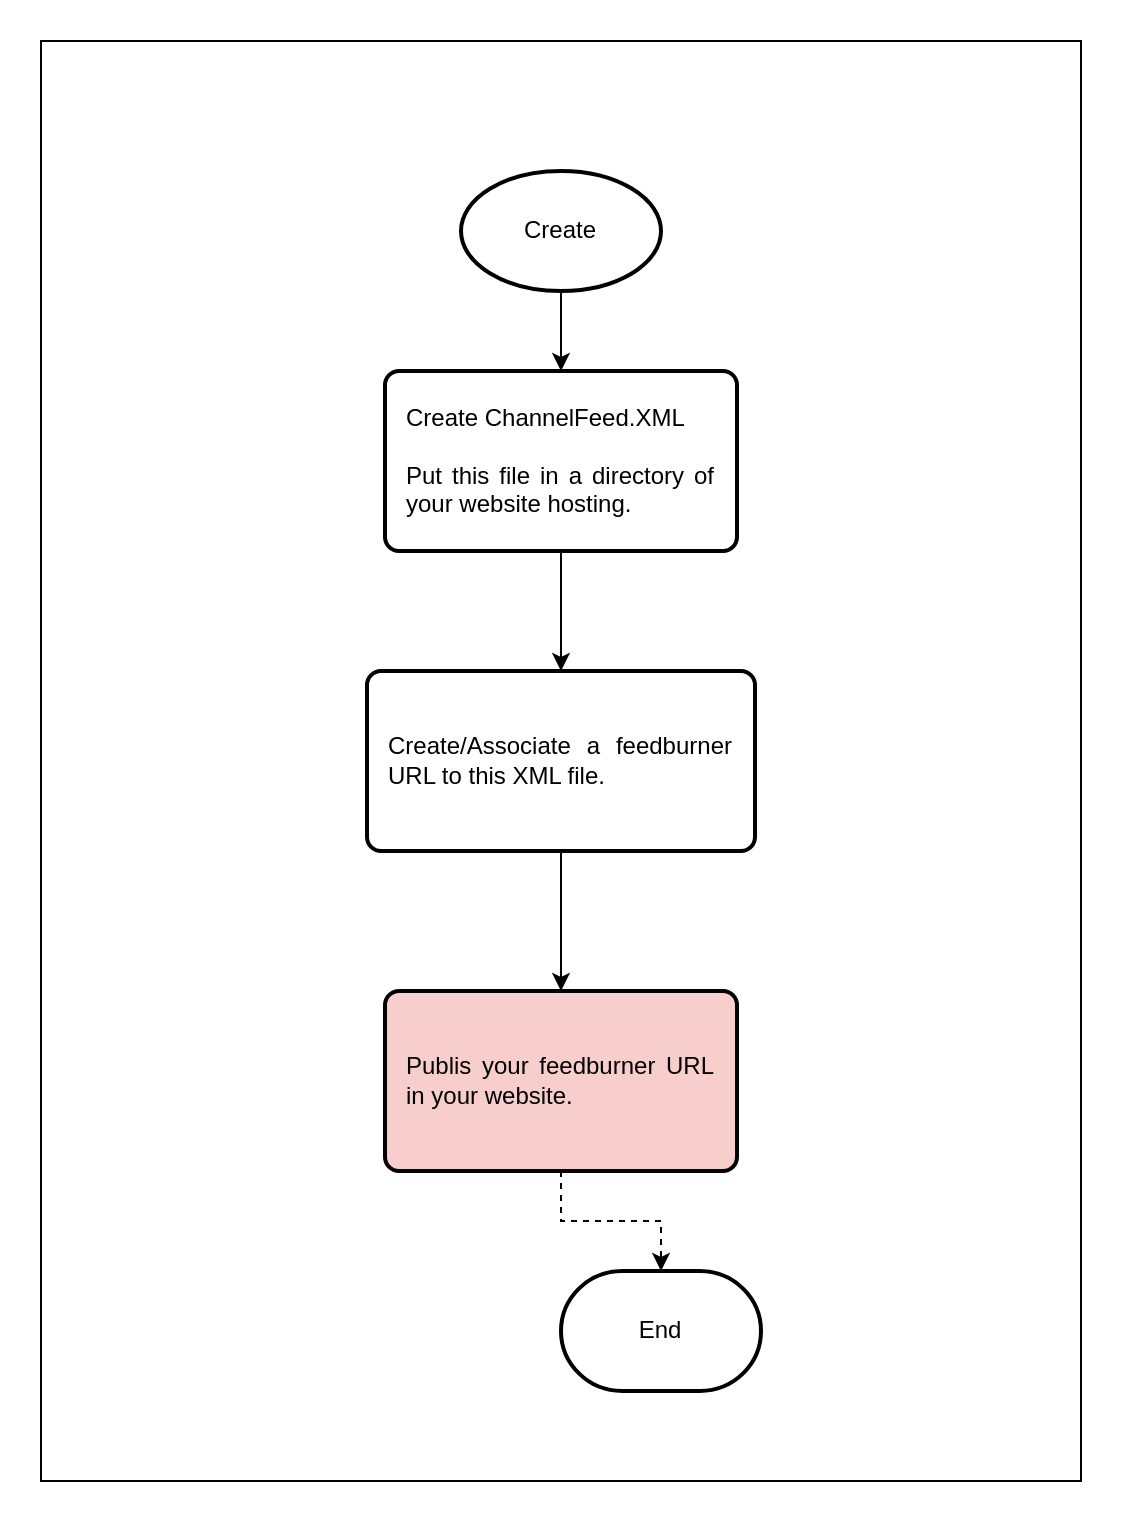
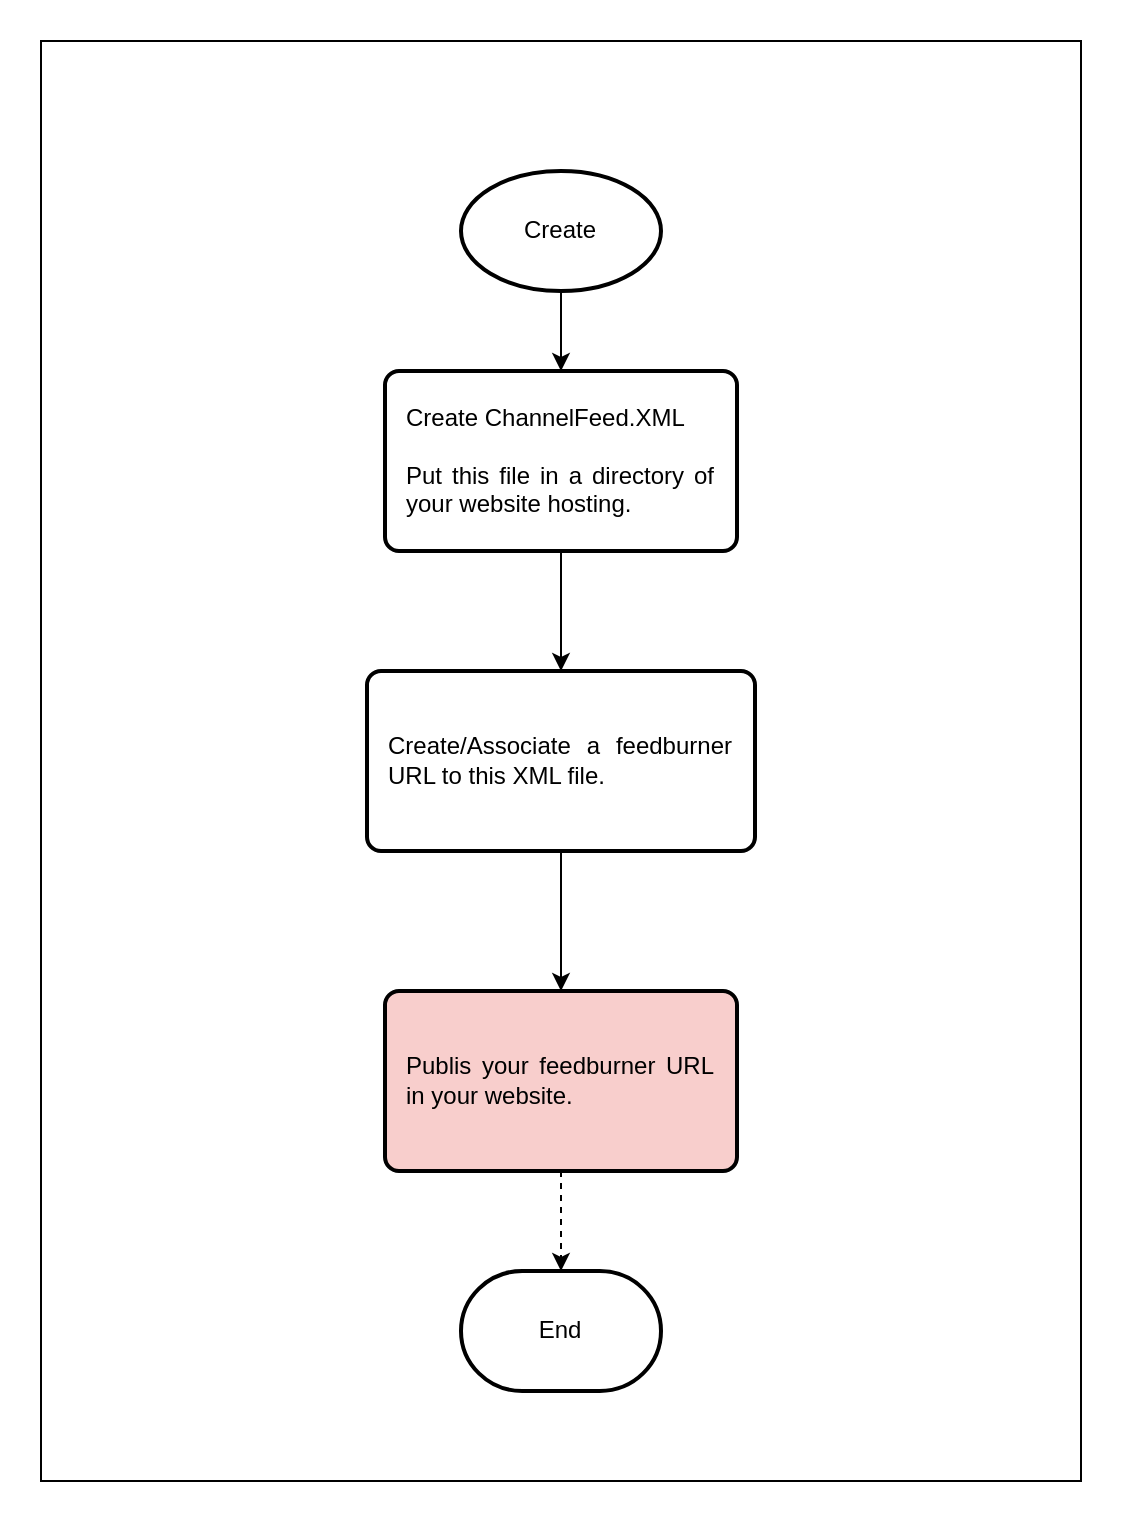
(661, 1331) -> (561, 1331)
